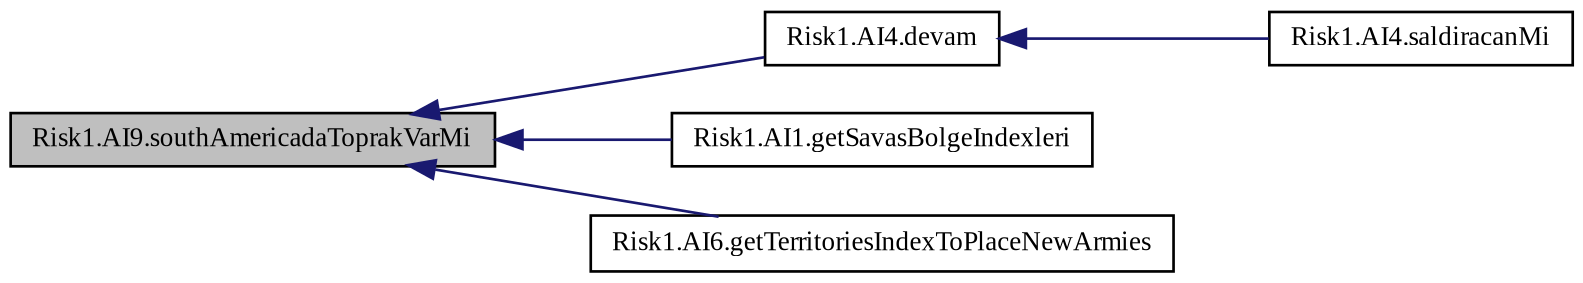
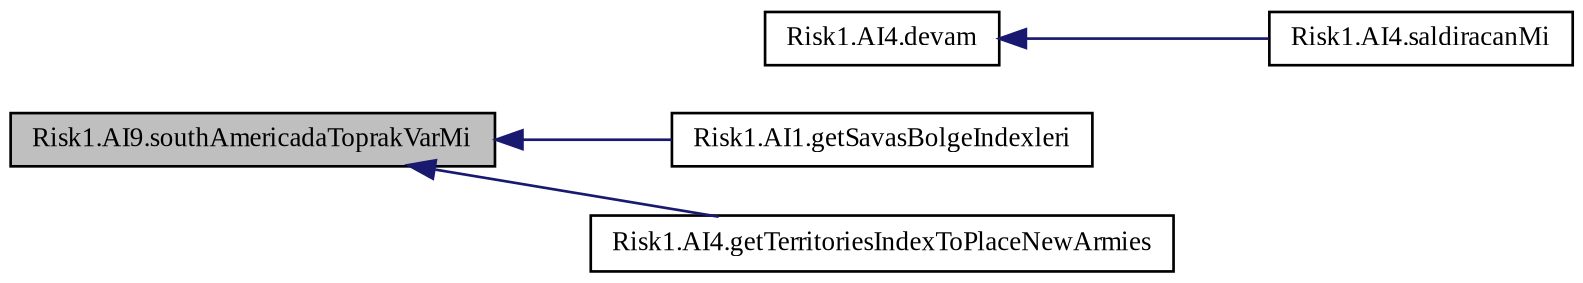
(602, 84) -> none
(882, 243) -> (882, 243)
